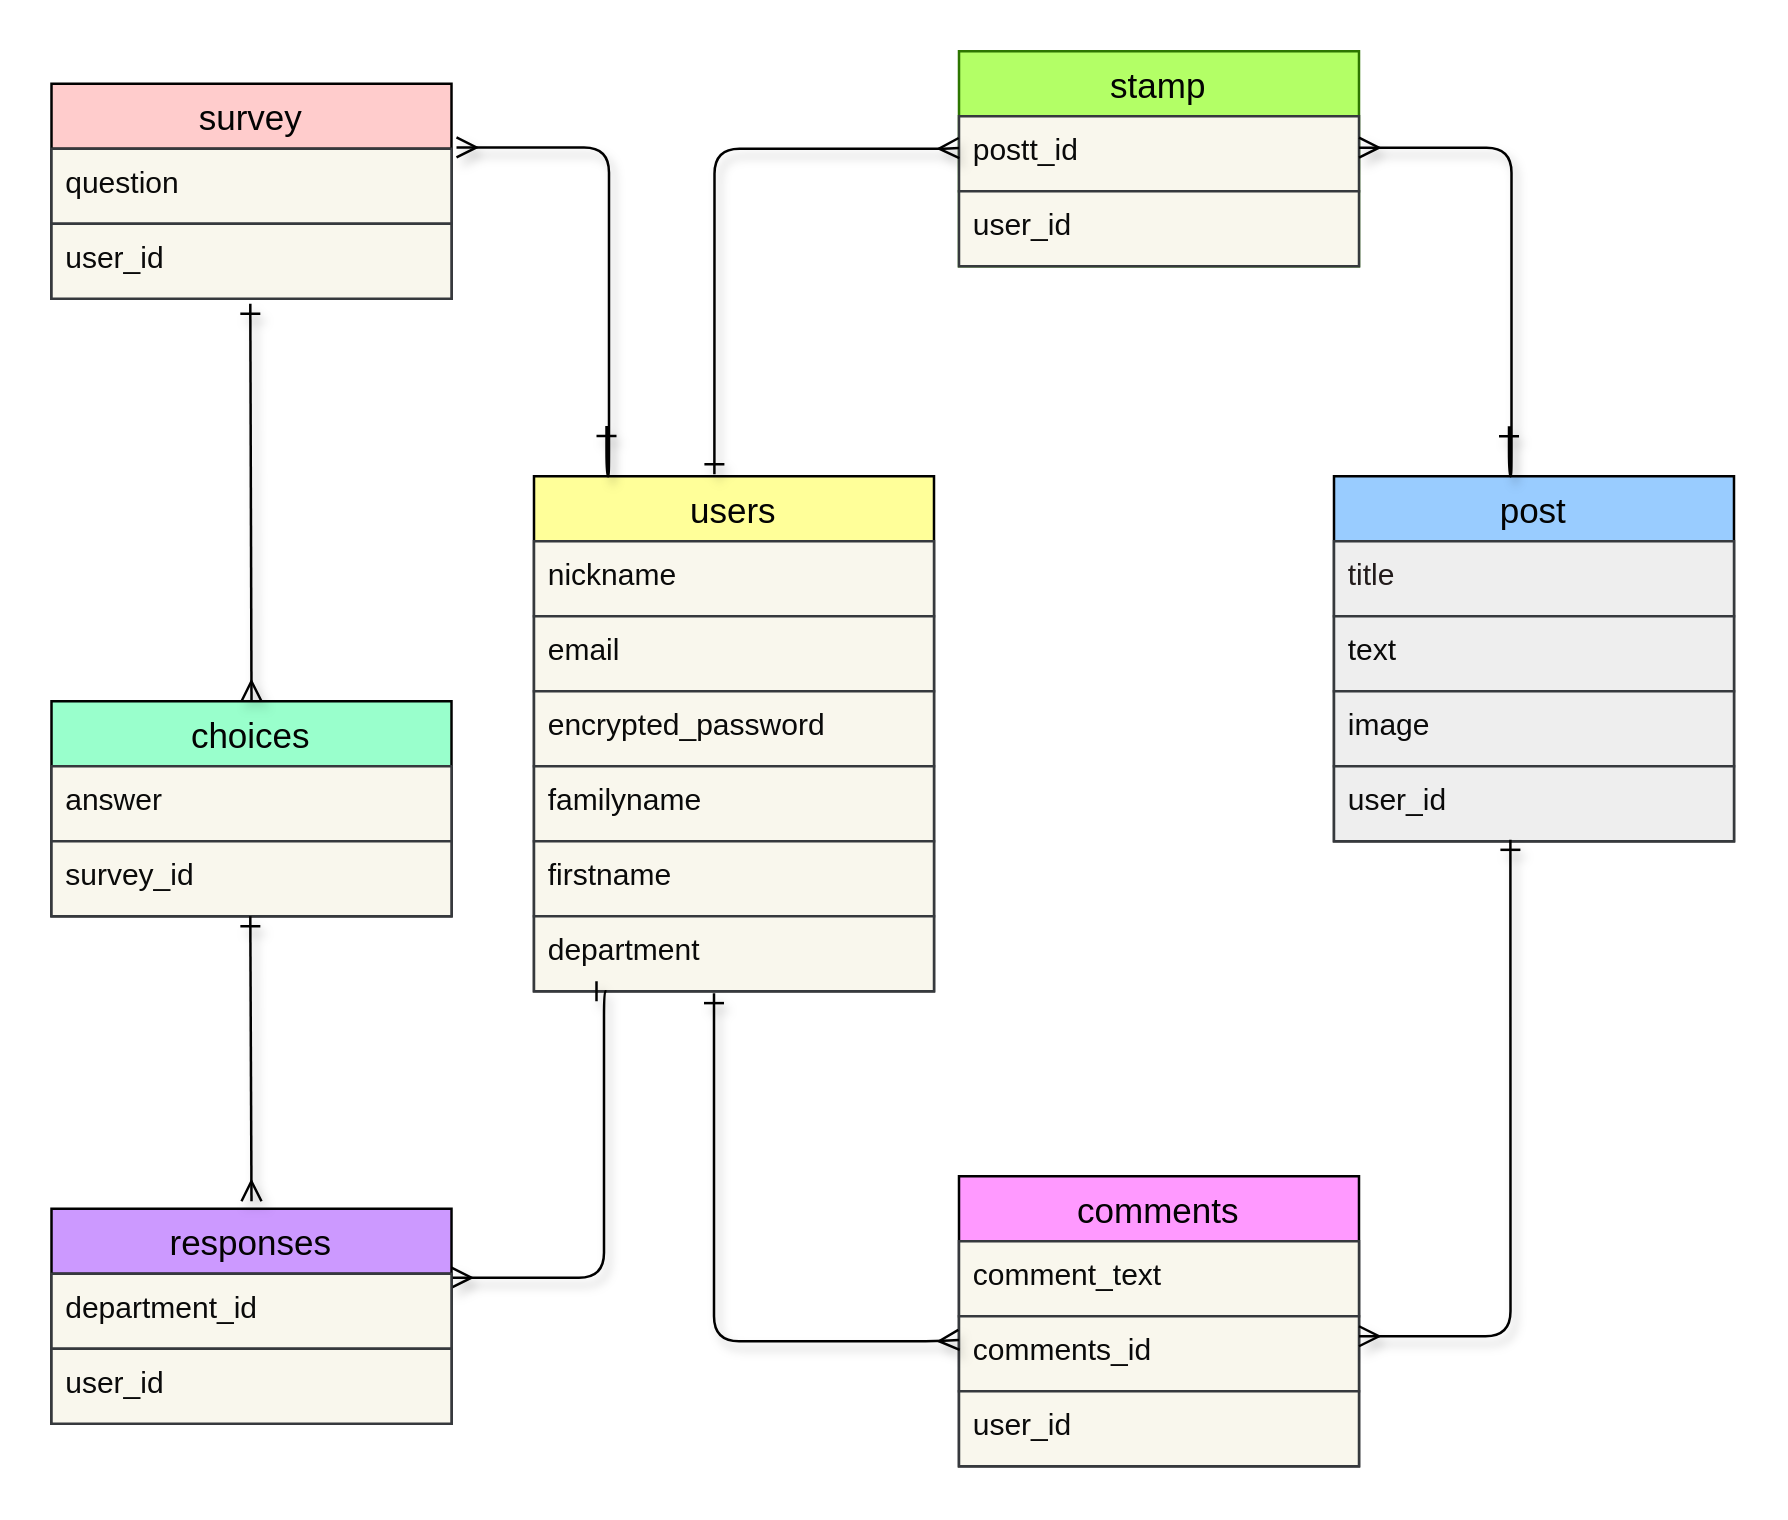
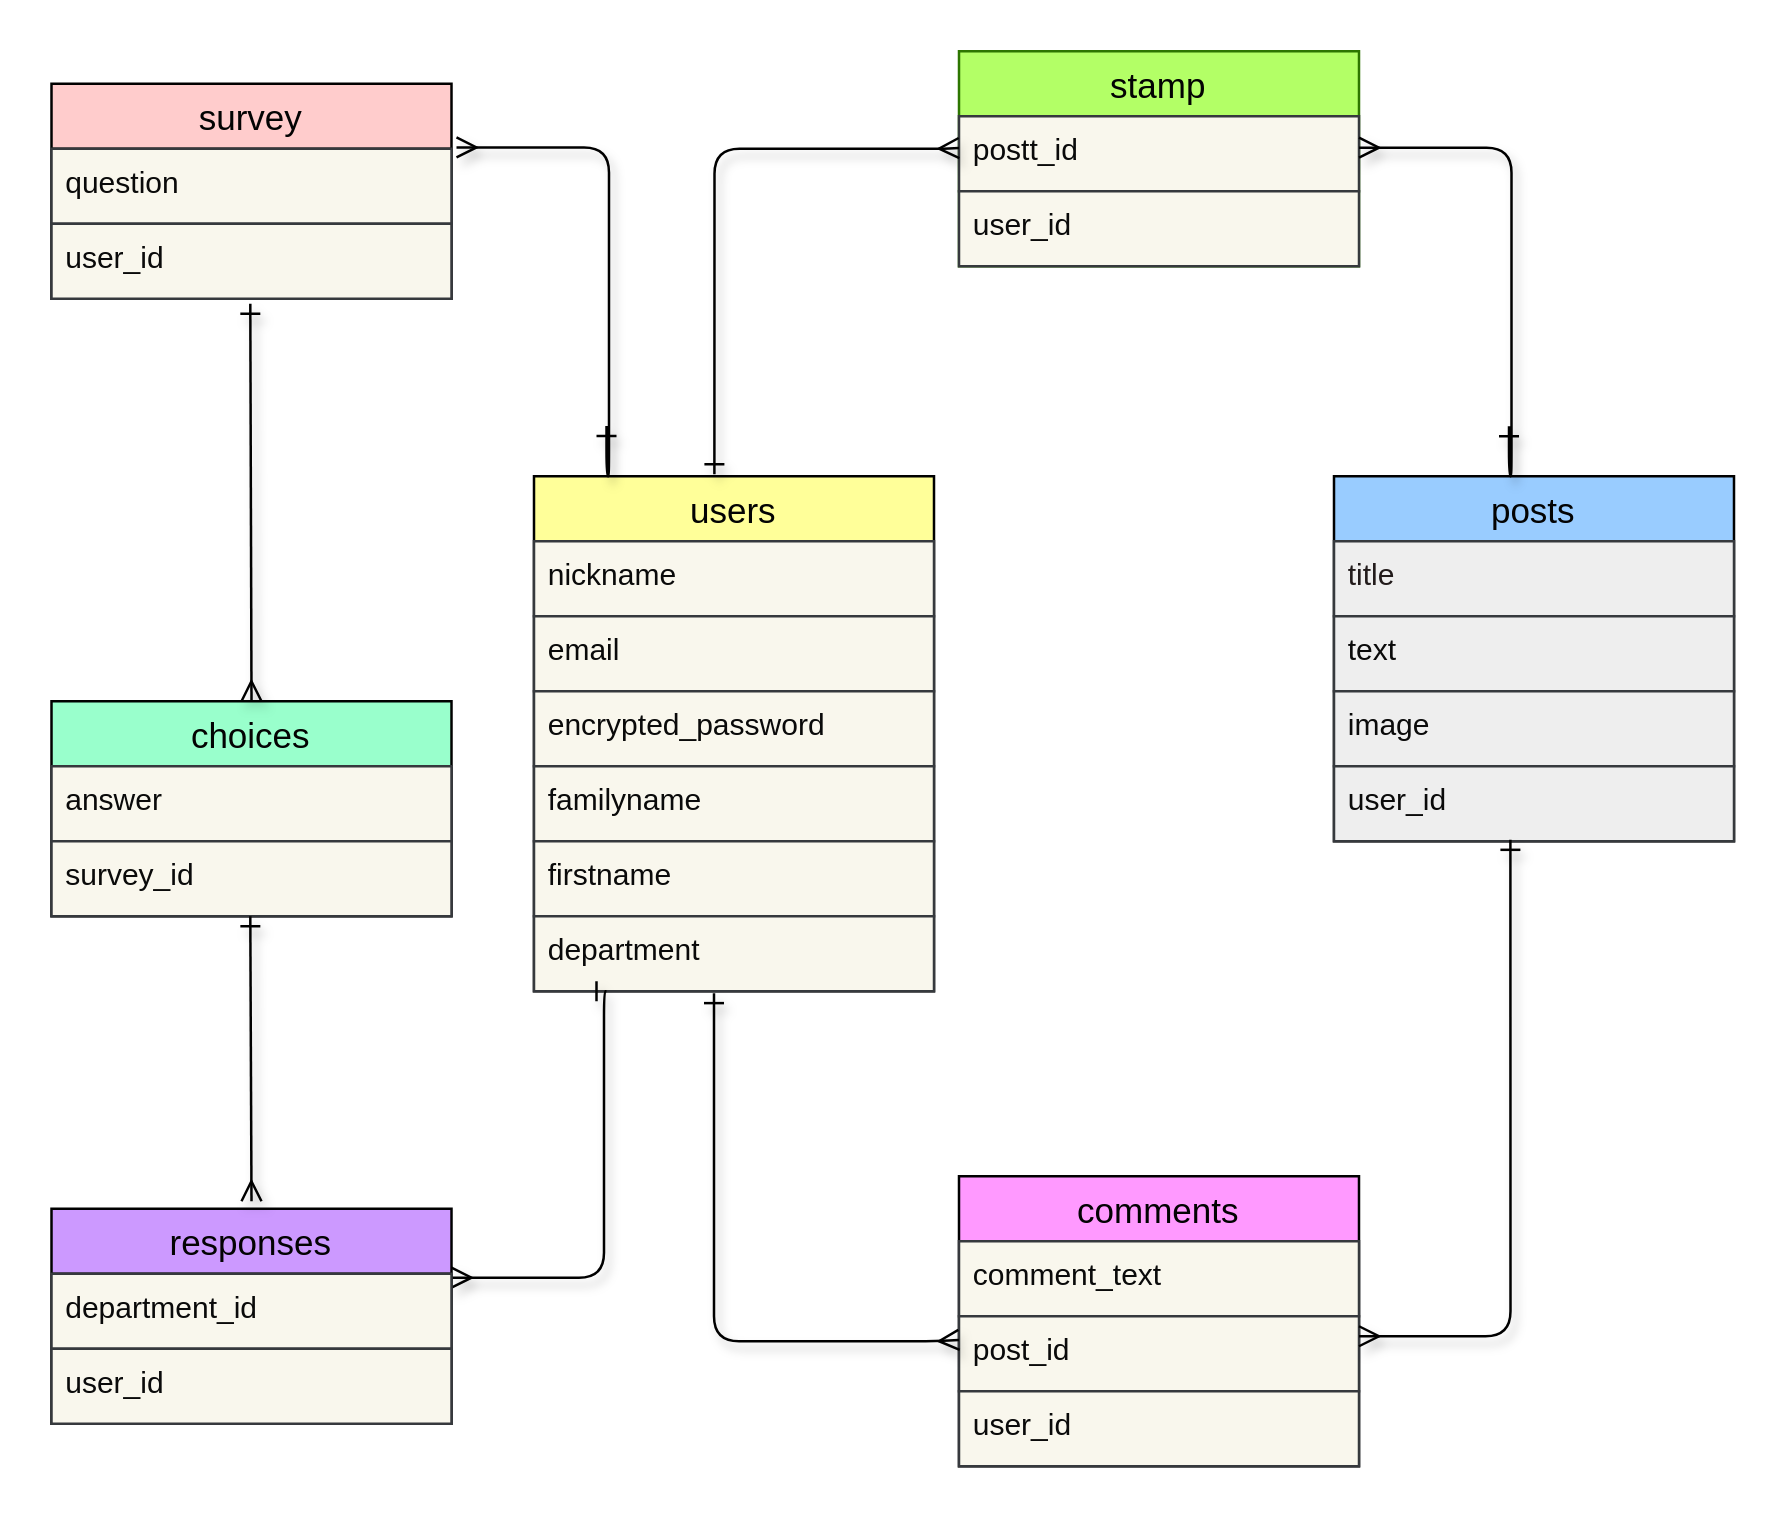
(1533, 511) -> (1533, 511)
(1061, 1350) -> (1027, 1350)
